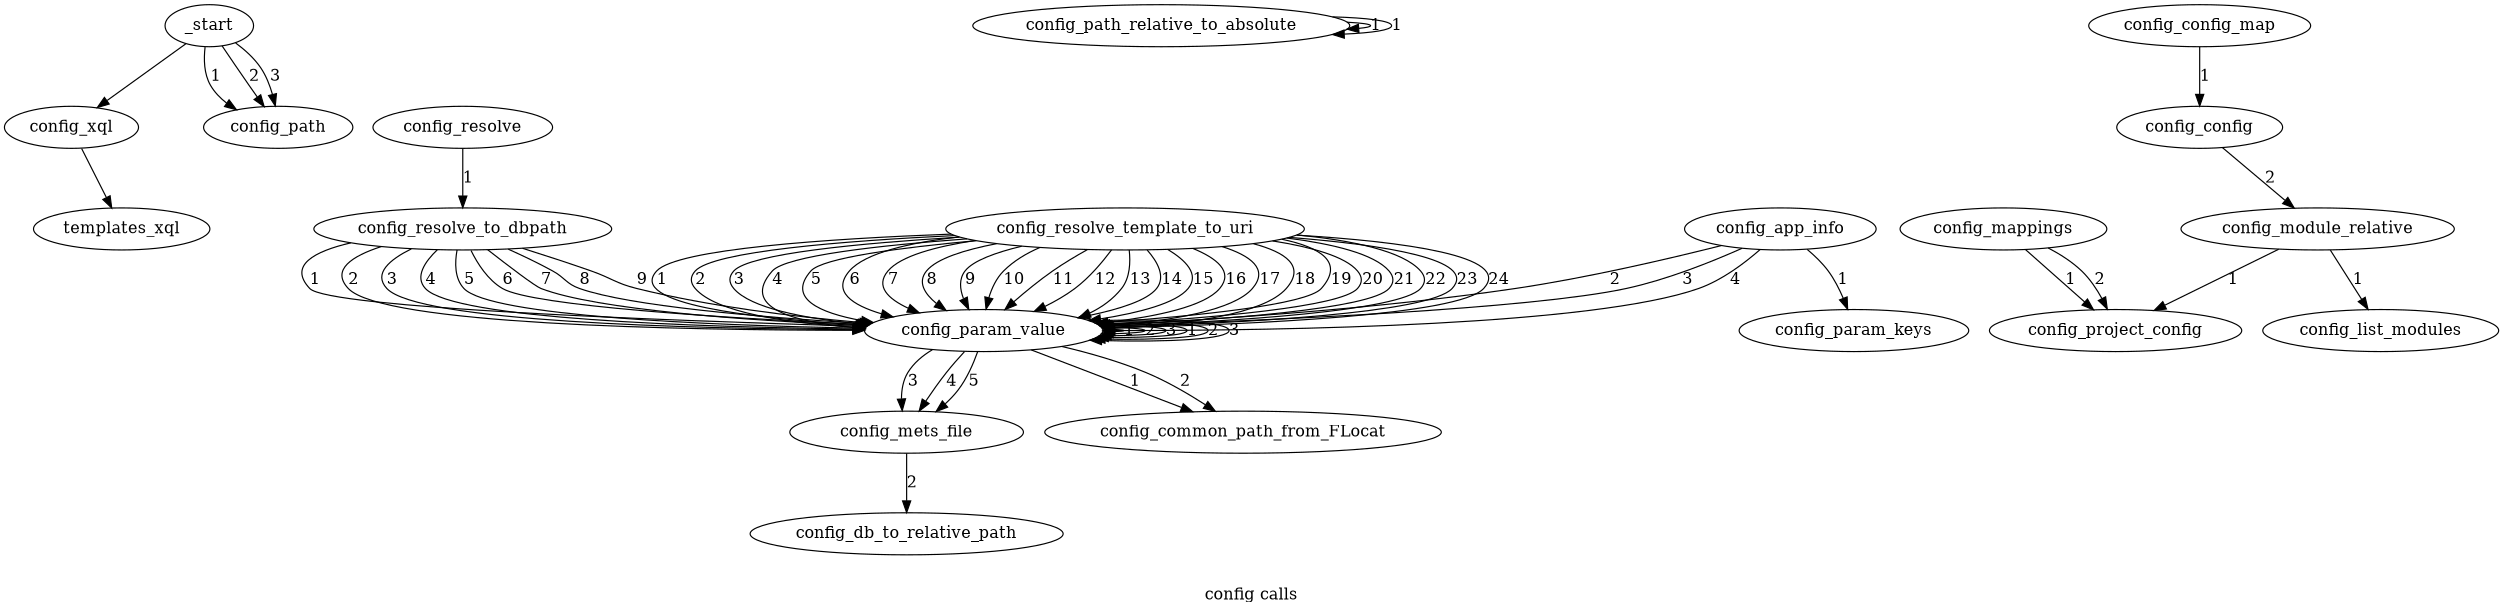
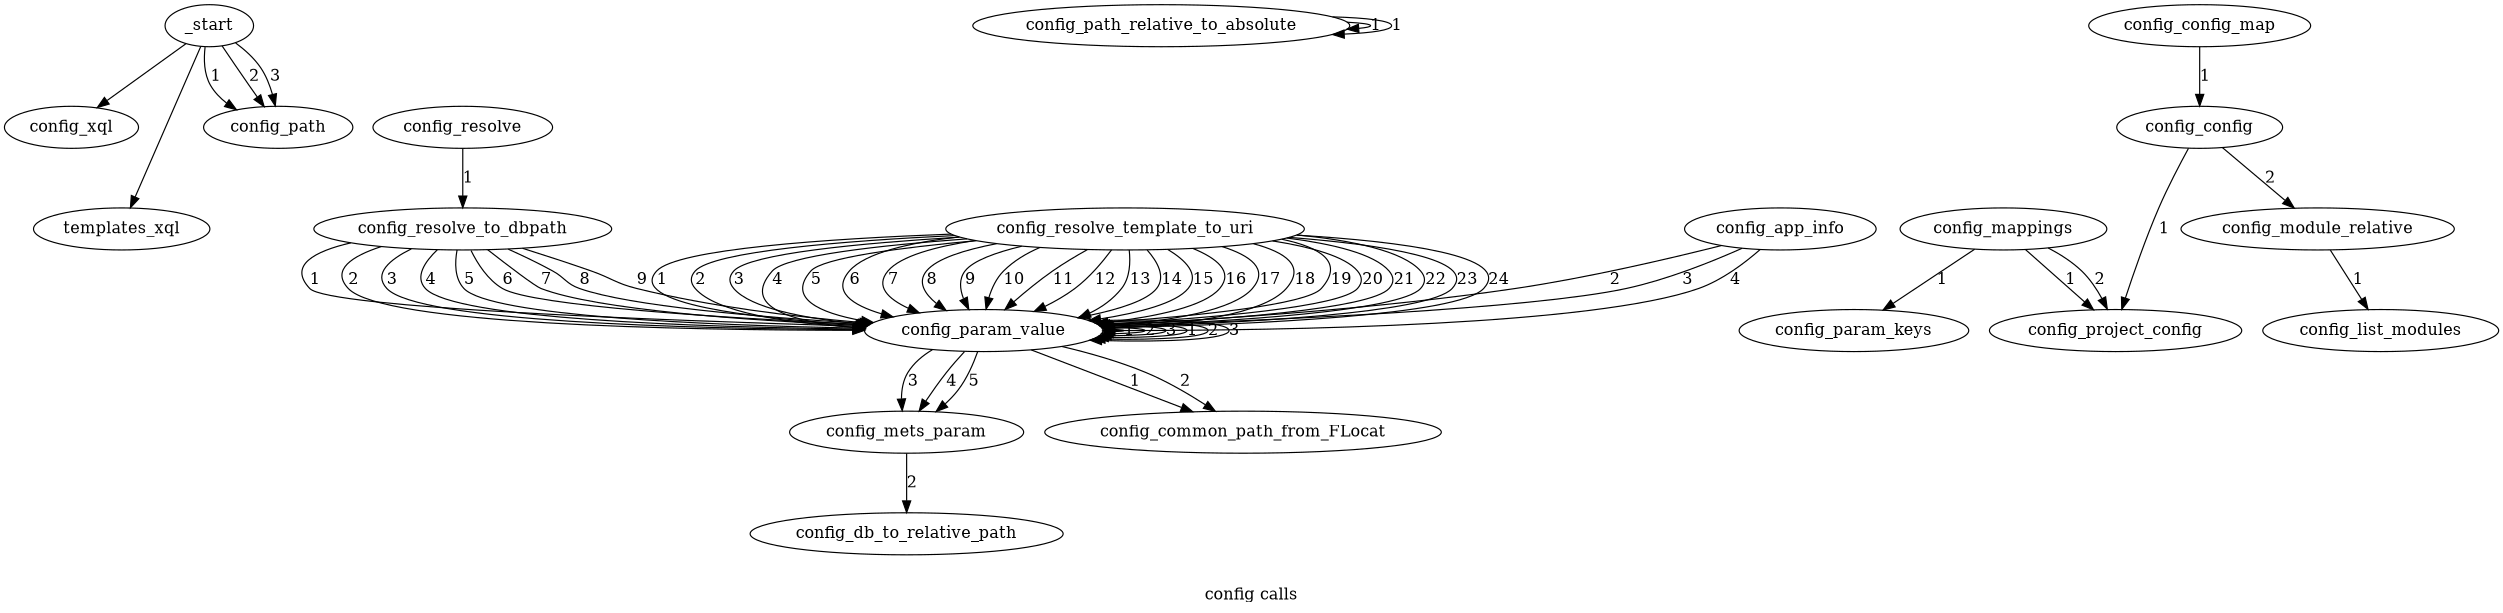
(94, 173) -> (168, 122)
(1829, 271) -> (1934, 276)
(2222, 277) -> (2153, 222)
(907, 432) -> (907, 432)
